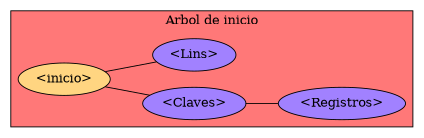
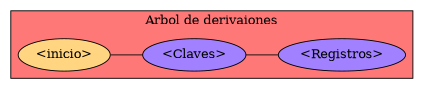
(212, 21) -> (212, 21)
(194, 55) -> none
